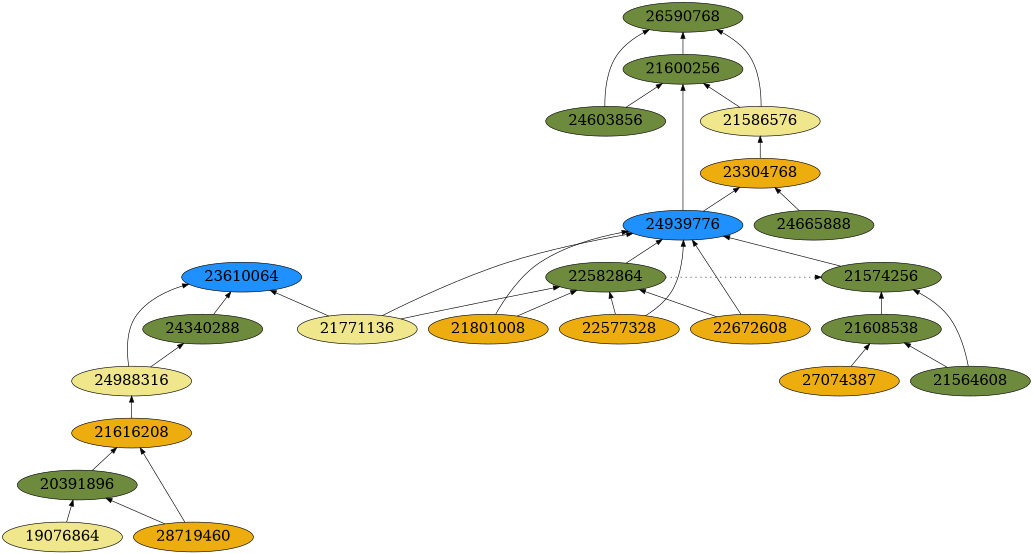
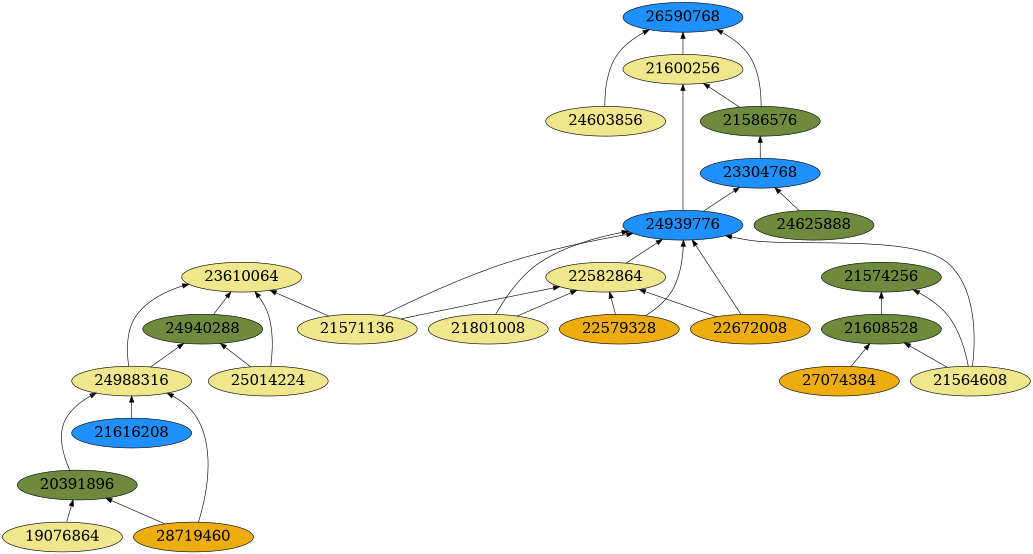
(683, 17) -> (683, 17)
(683, 69) -> (683, 69)
(642, 97) -> none
(606, 121) -> (606, 121)
(760, 121) -> (760, 121)
(760, 173) -> (760, 173)
(814, 225) -> (814, 225)
(785, 252) -> (896, 247)
(242, 277) -> (242, 277)
(606, 277) -> (606, 277)
(740, 277) -> none
(203, 329) -> (203, 329)
(357, 329) -> (357, 329)
(488, 329) -> (488, 329)
(619, 329) -> (619, 329)
(750, 329) -> (750, 329)
(881, 329) -> (881, 329)
none -> (268, 381)
(839, 381) -> (839, 381)
(970, 381) -> (970, 381)
(132, 433) -> (132, 433)
(102, 461) -> (63, 428)
(164, 488) -> (207, 453)
